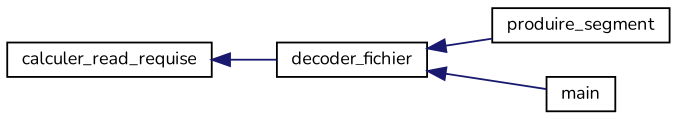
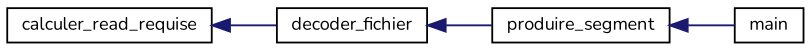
(496, 81) -> (711, 25)
